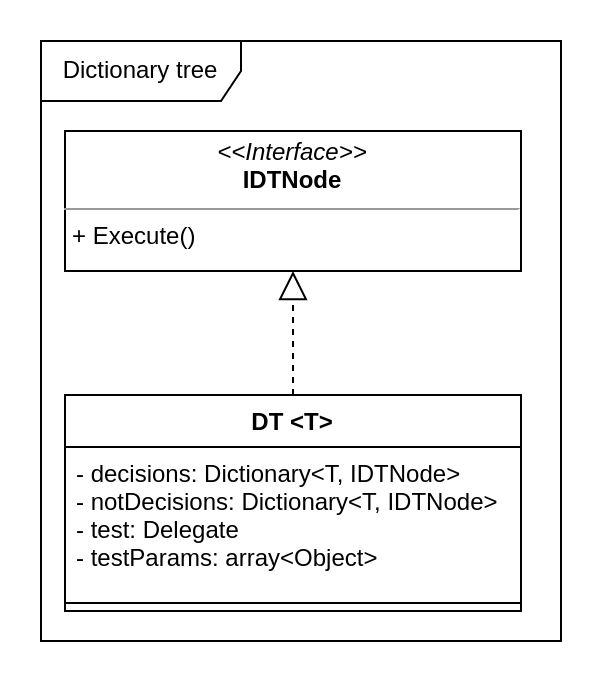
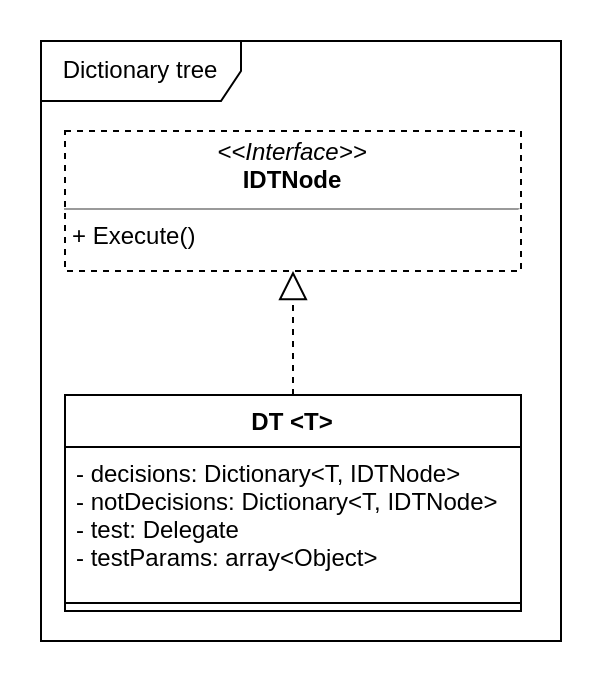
(293, 201) -> (293, 201)
